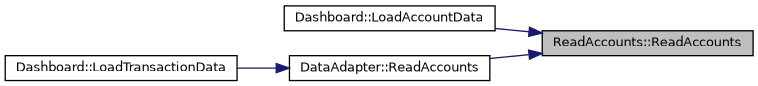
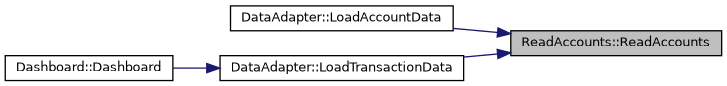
(390, 18) -> (342, 18)
(121, 68) -> (89, 68)
(390, 68) -> (342, 68)
